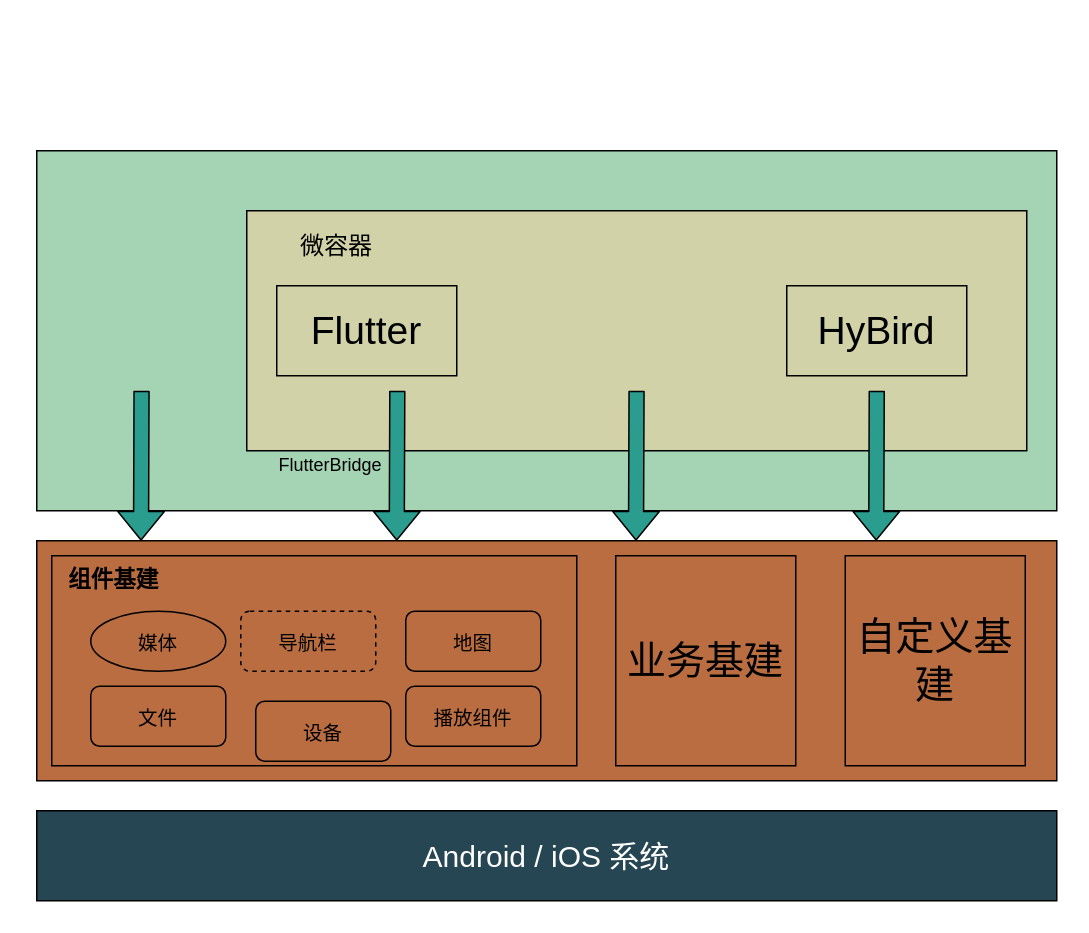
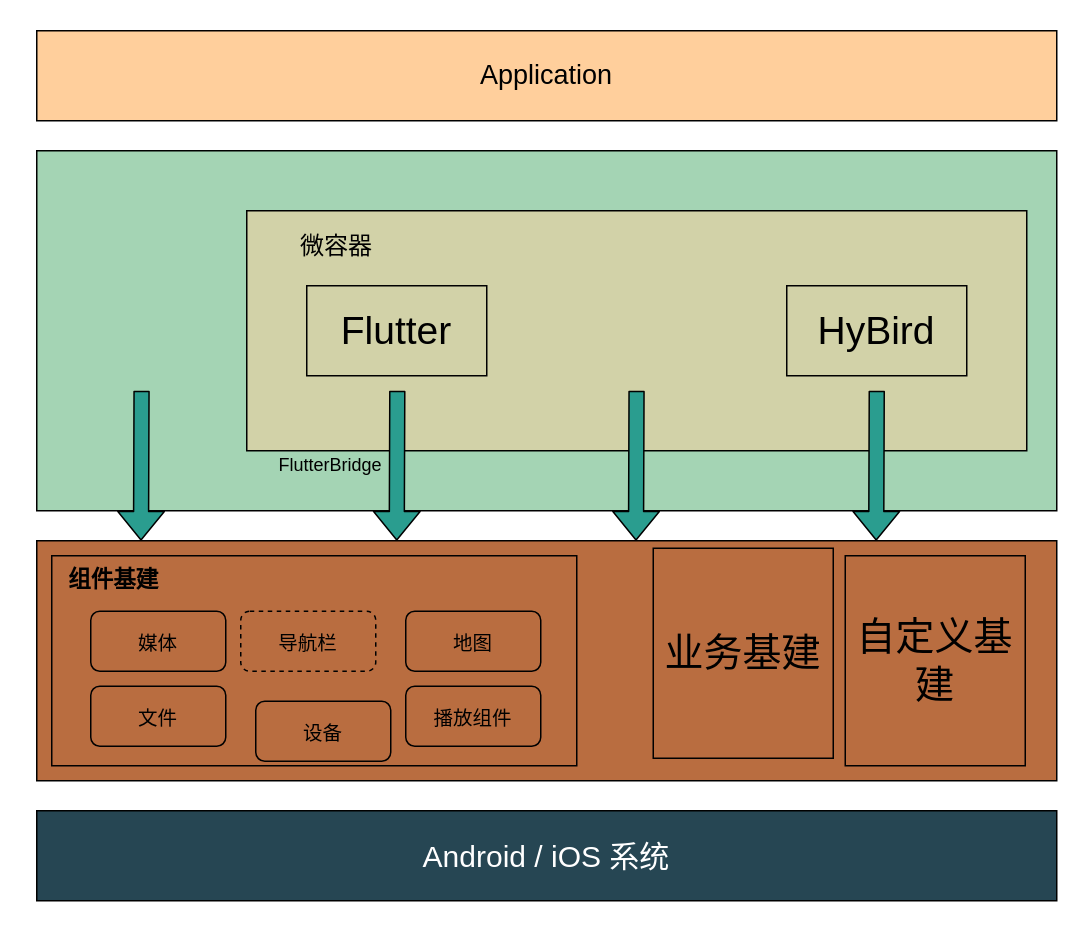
none -> (547, 76)
(367, 331) -> (397, 331)
(158, 641) -> (158, 641)
(706, 661) -> (743, 653)
